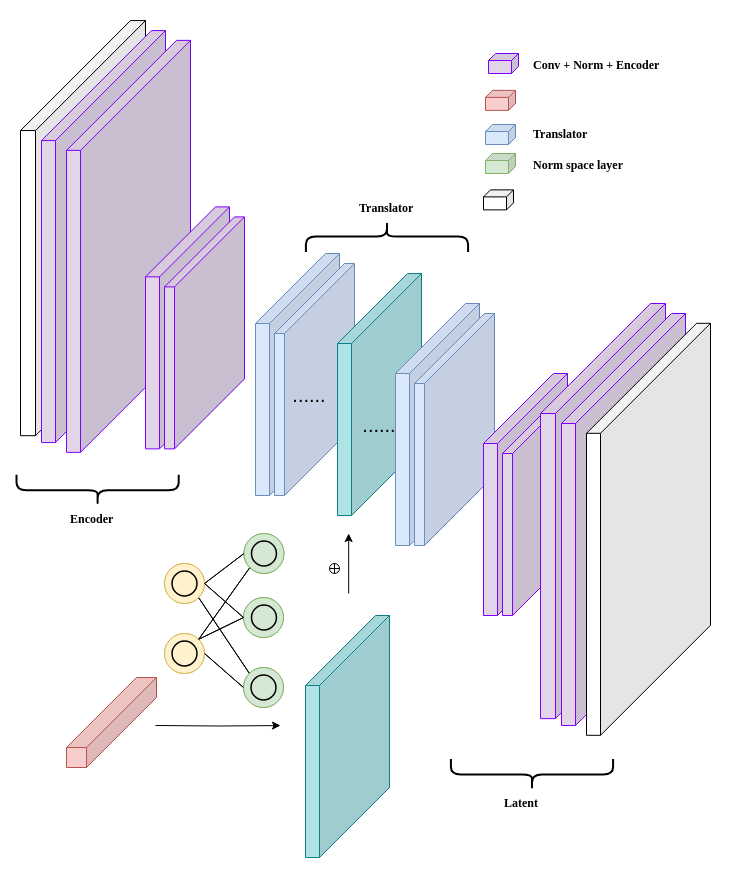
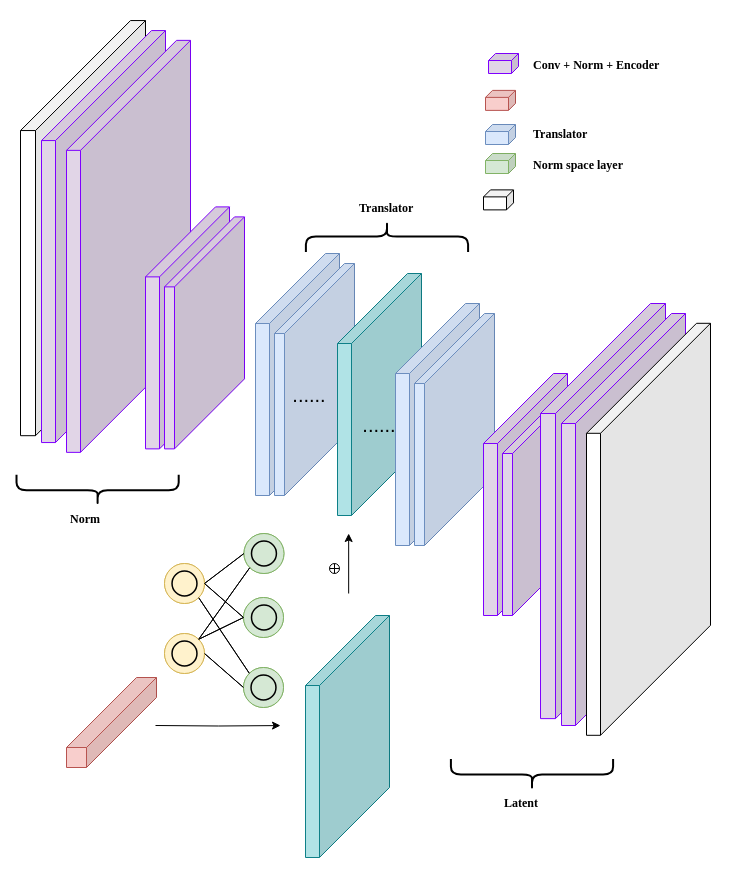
(94, 520) -> (84, 520)
